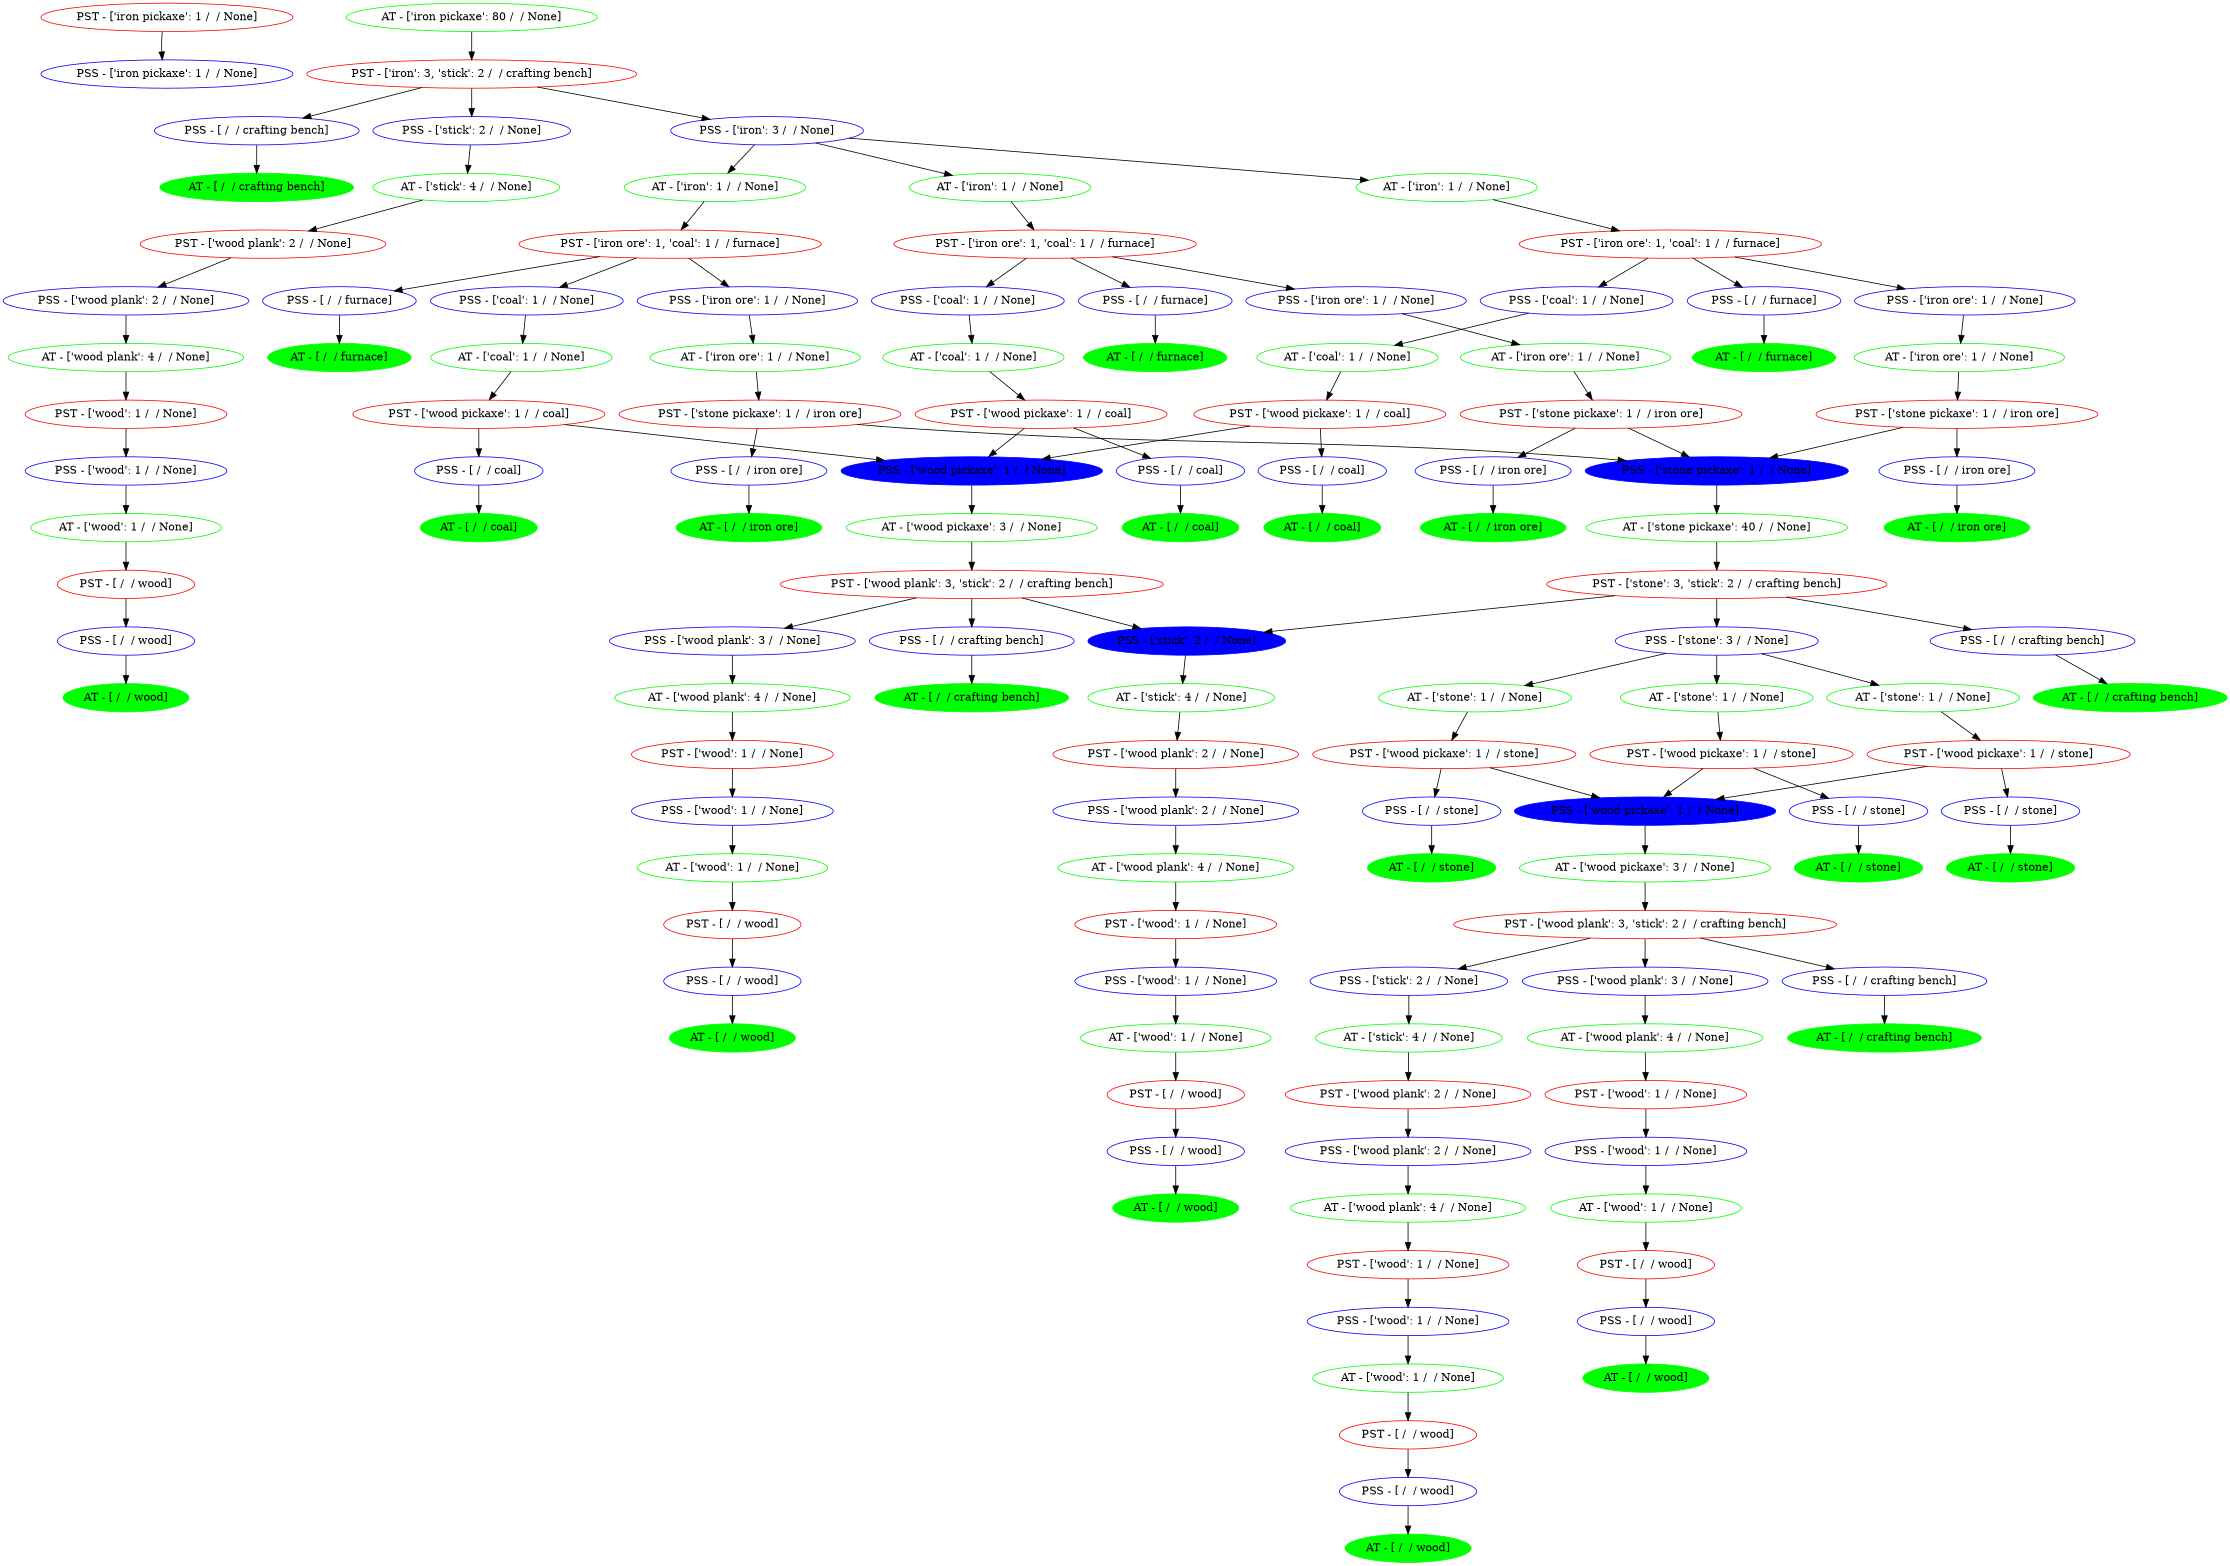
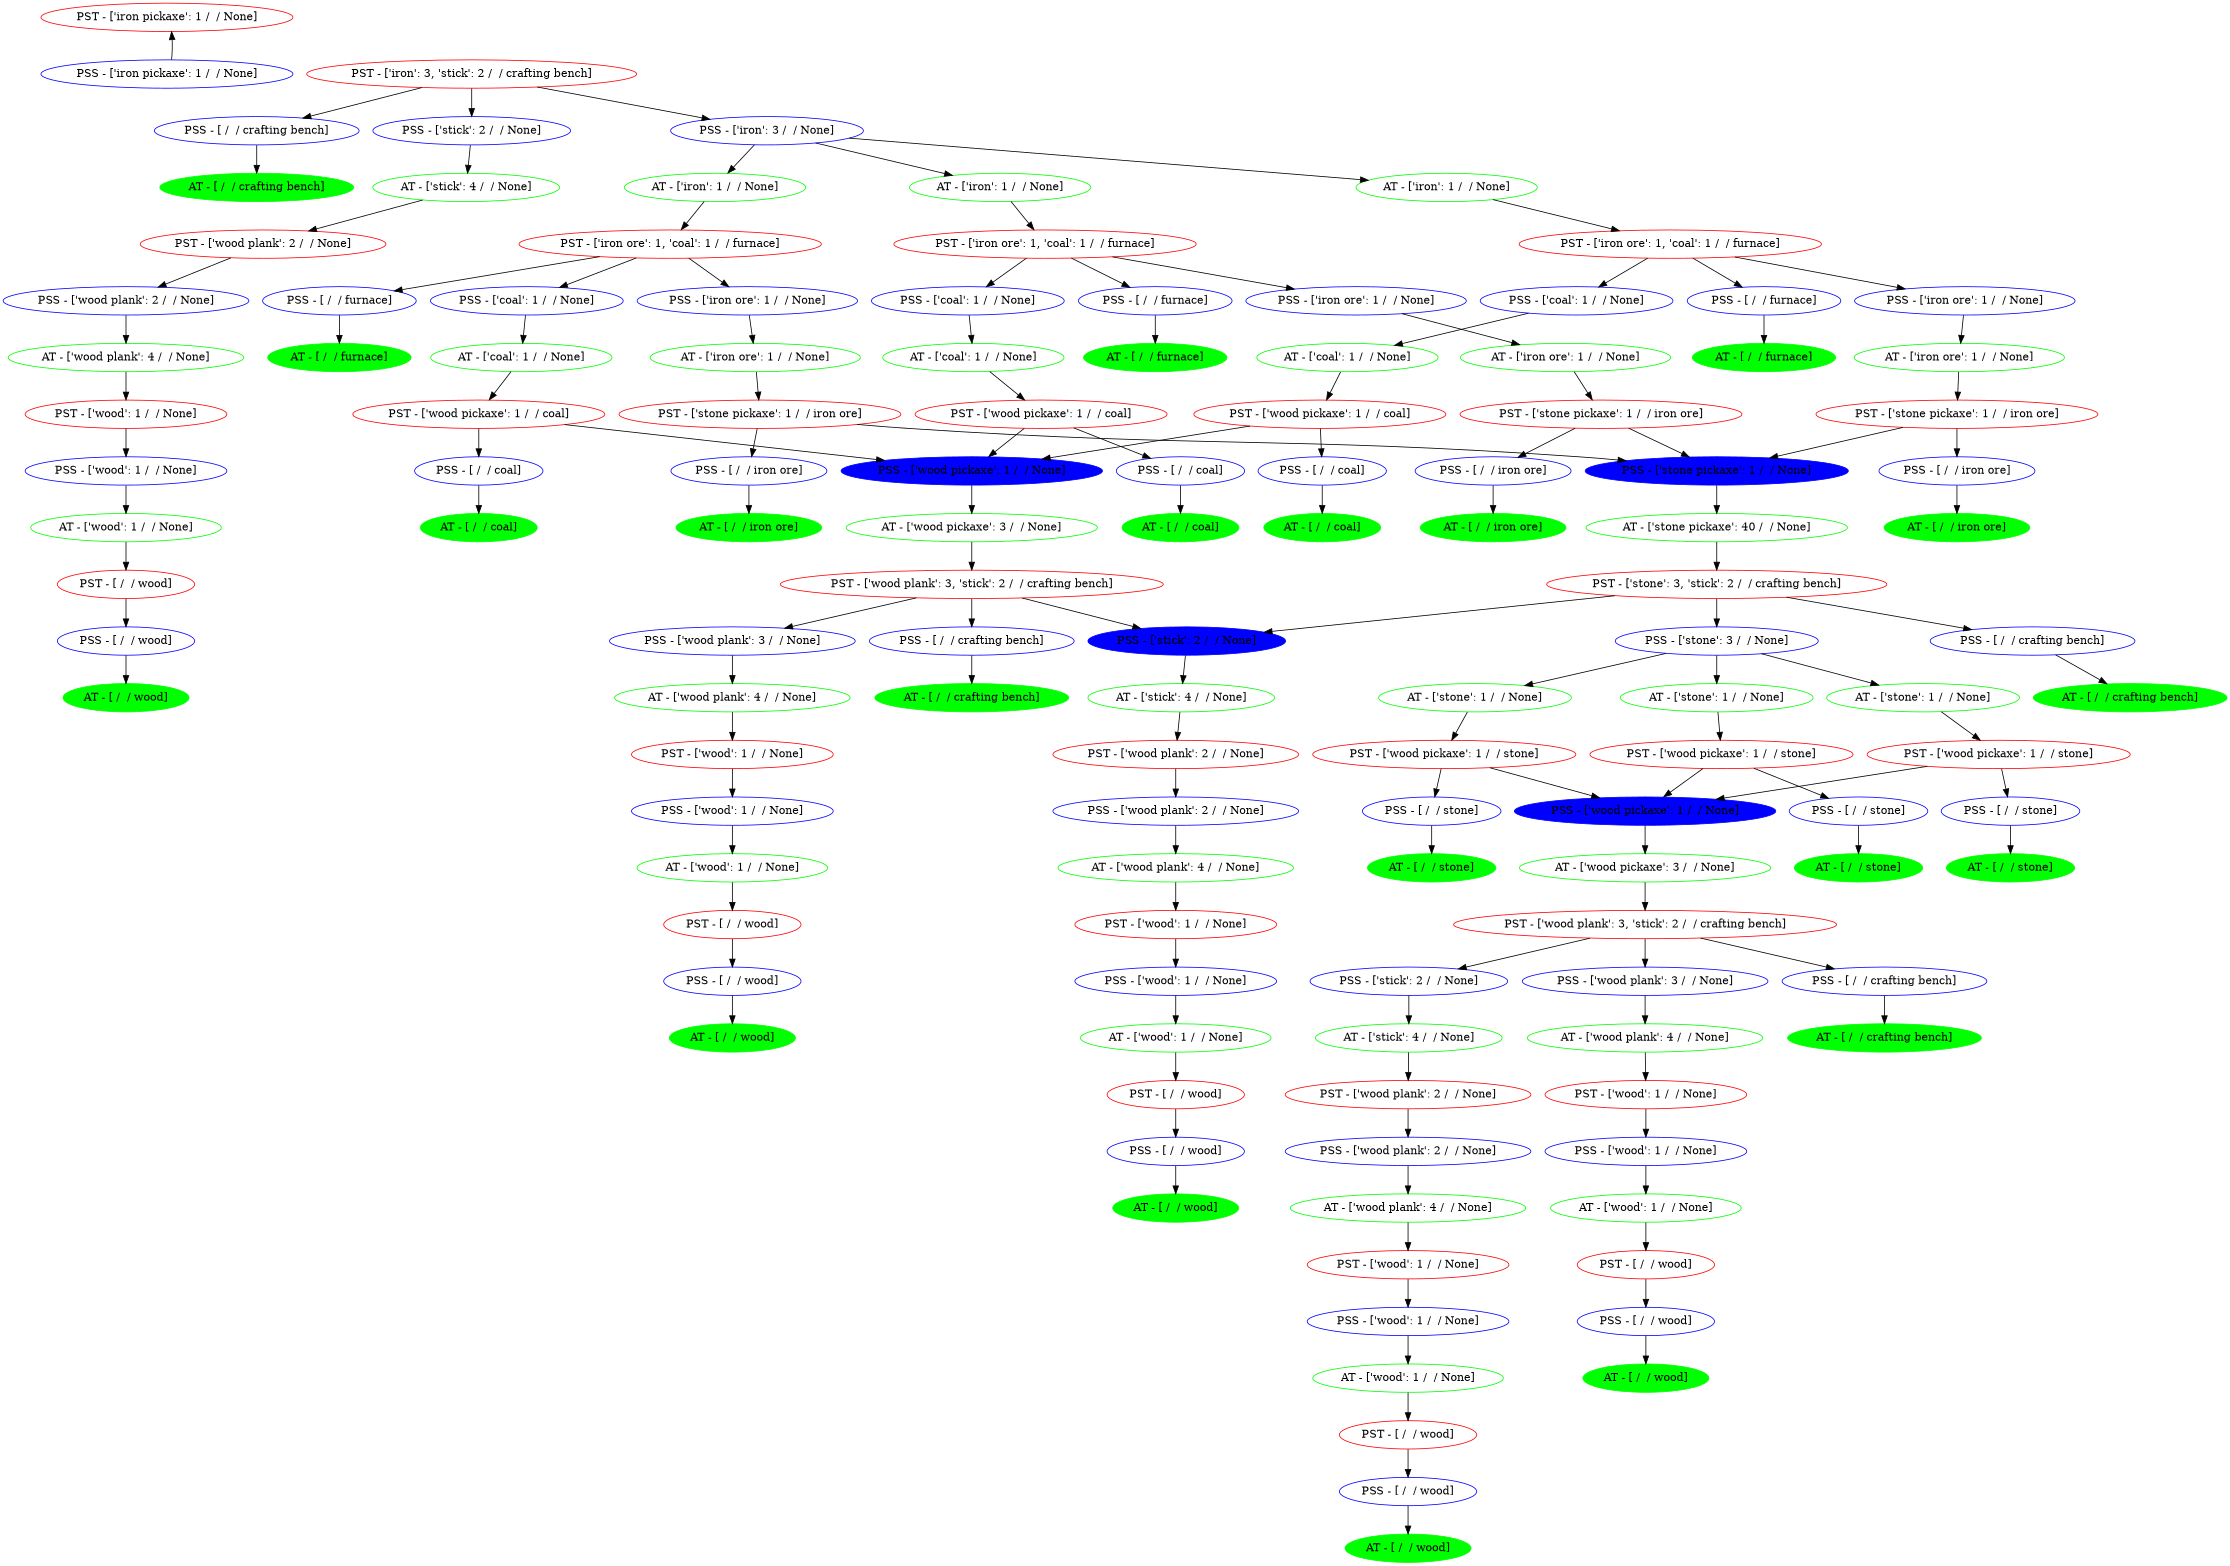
(472, 17) -> none
(162, 42) -> (172, 50)
